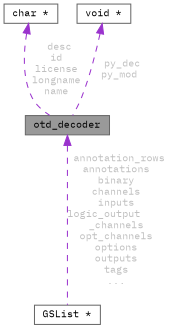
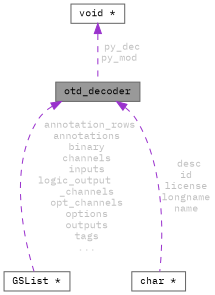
(26, 79) -> (158, 185)
